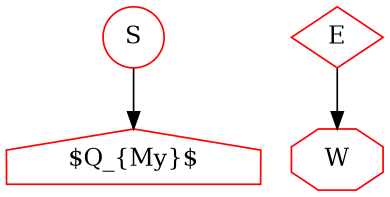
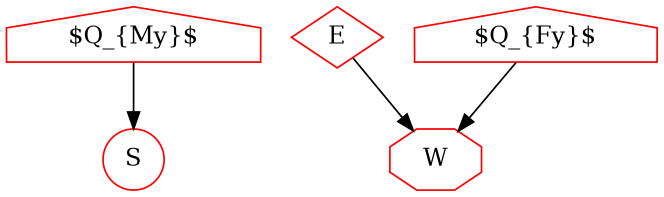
none -> (536, 37)
(134, 90) -> (134, 87)
